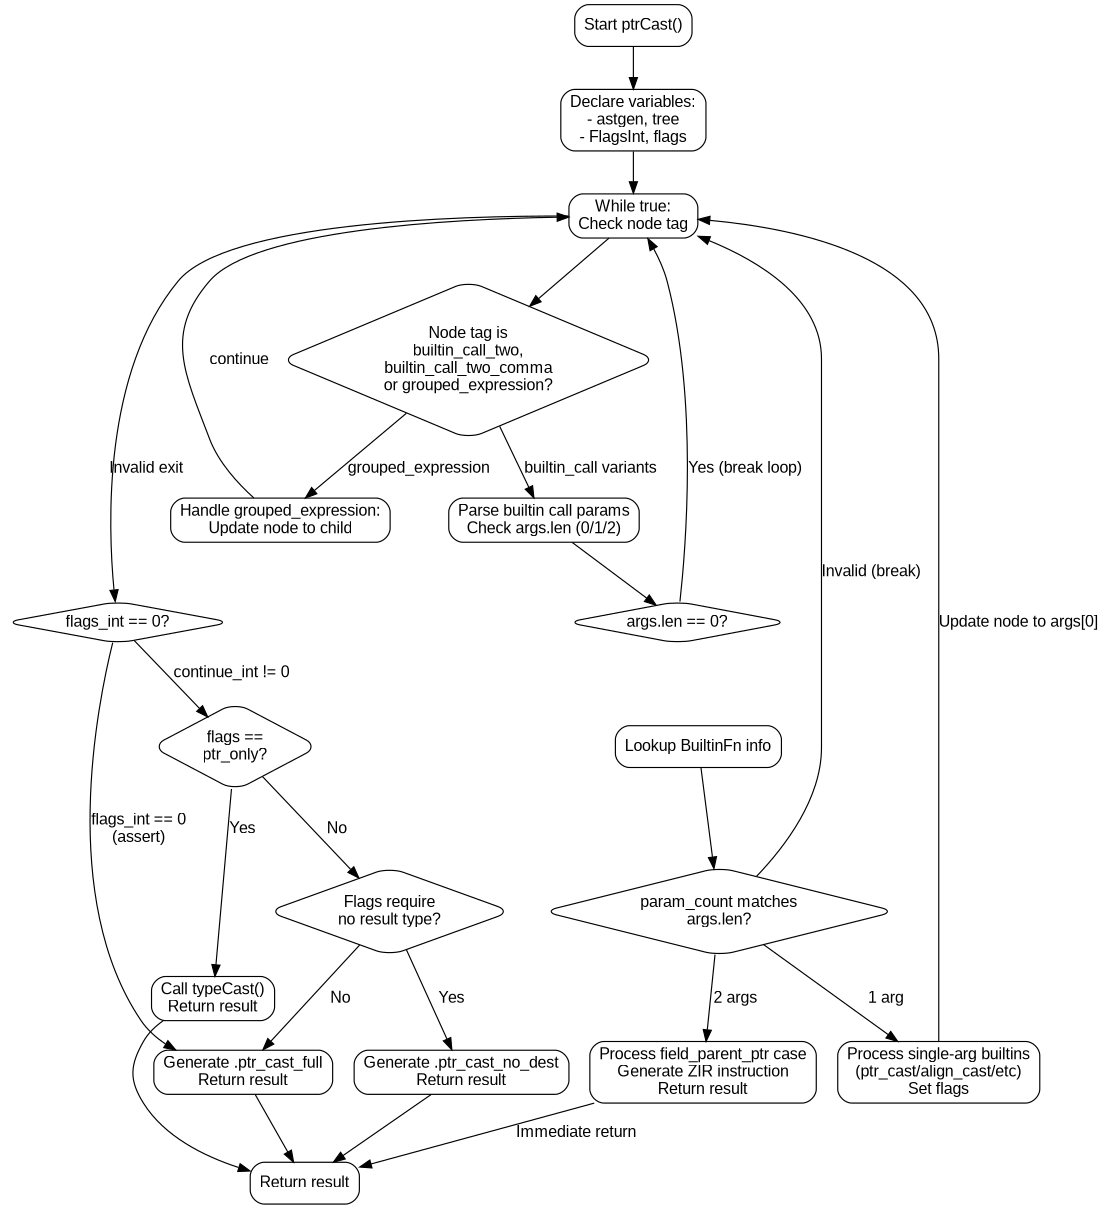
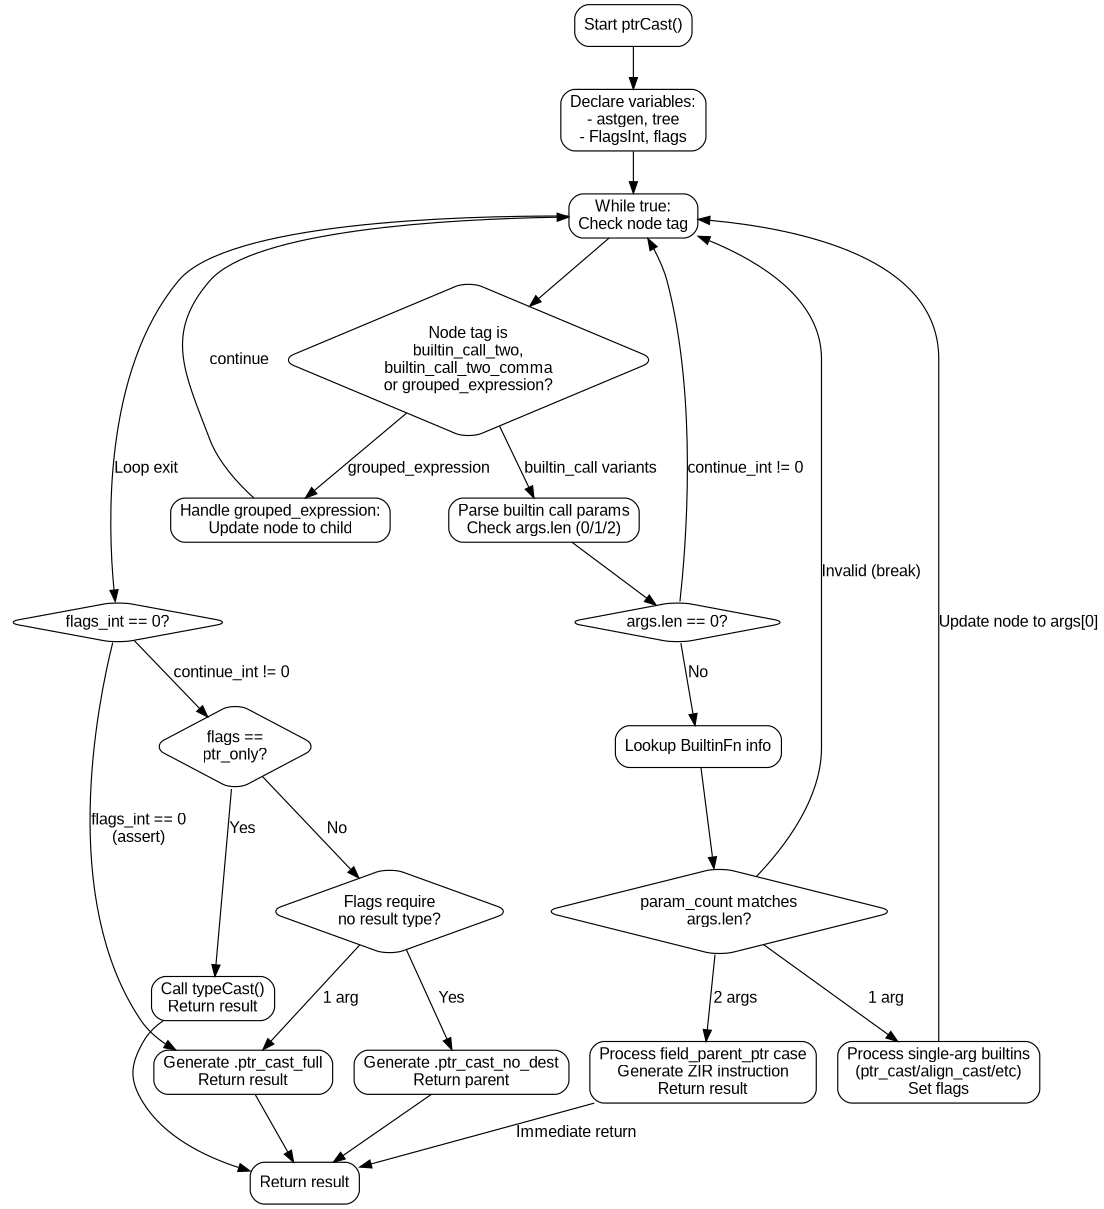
(146, 469) -> (146, 469)
(745, 469) -> (745, 469)
none -> (687, 678)
(341, 999) -> (341, 999)
(462, 1072) -> (462, 1072)
